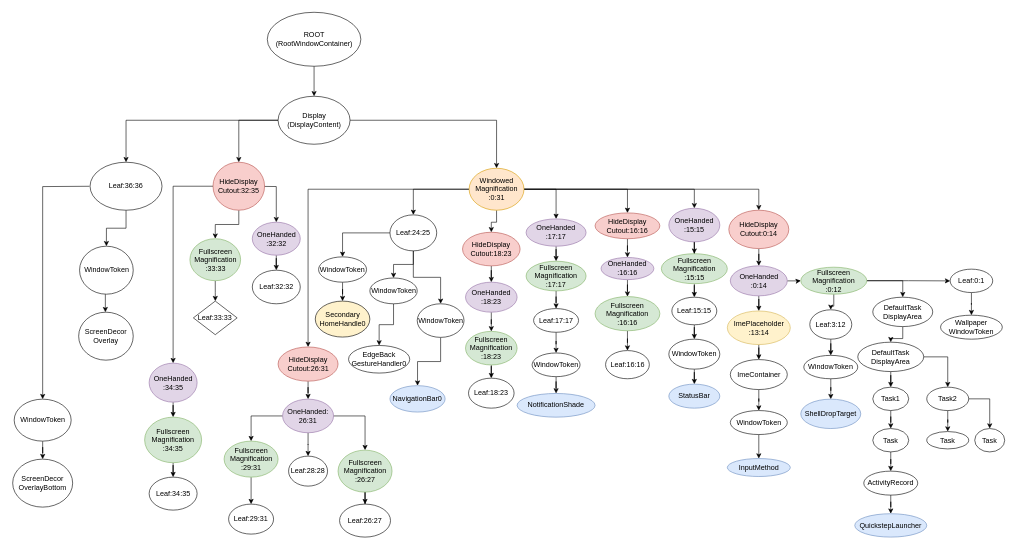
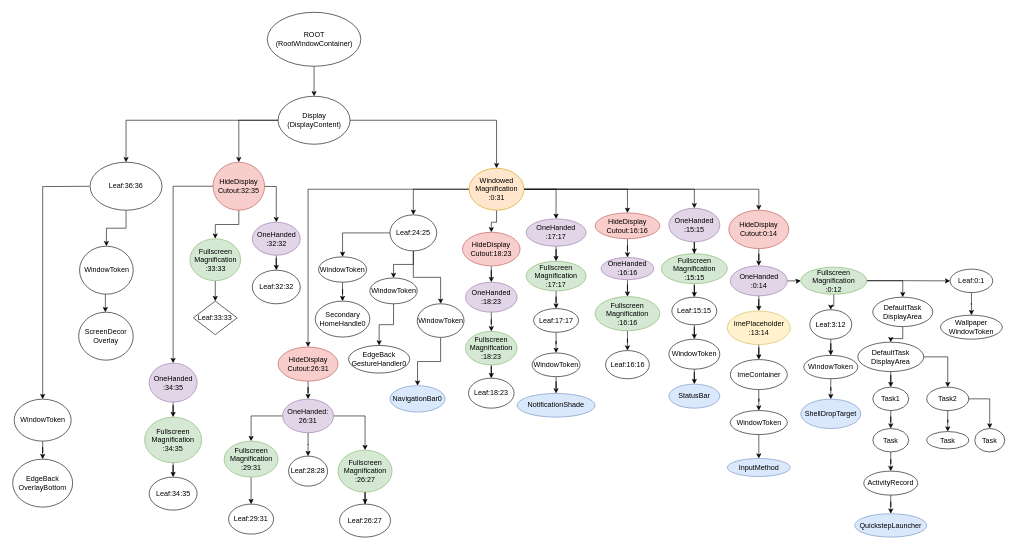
(342, 319) -> (342, 319)
(42, 483) -> (42, 483)
